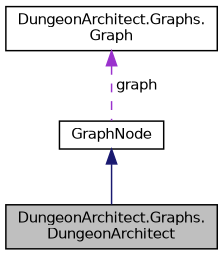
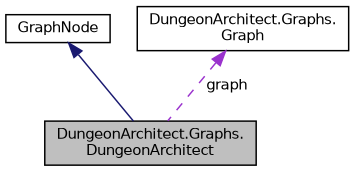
(112, 93) -> (192, 92)
